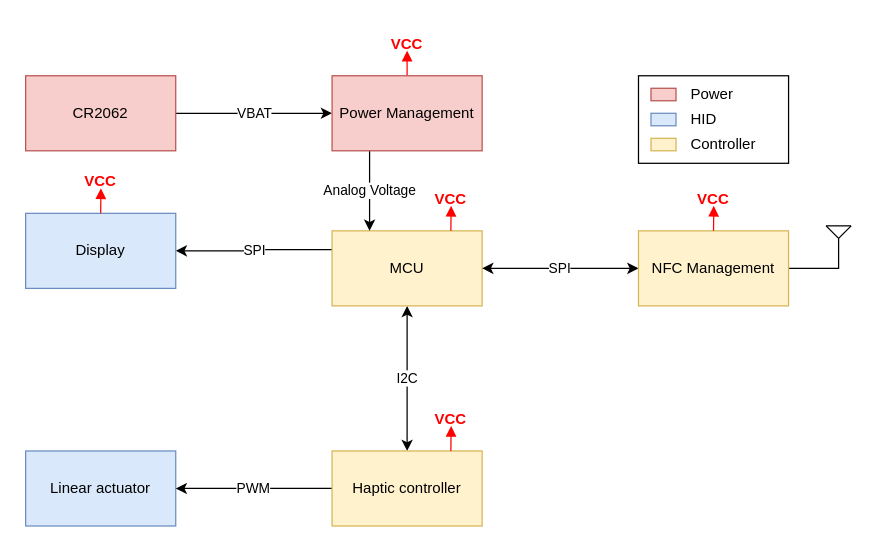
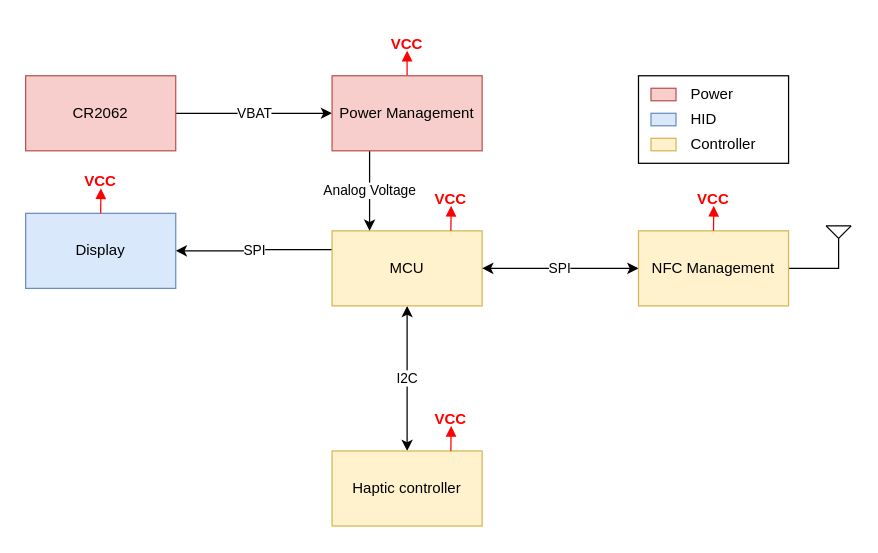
(101, 488) -> none
(258, 488) -> none
